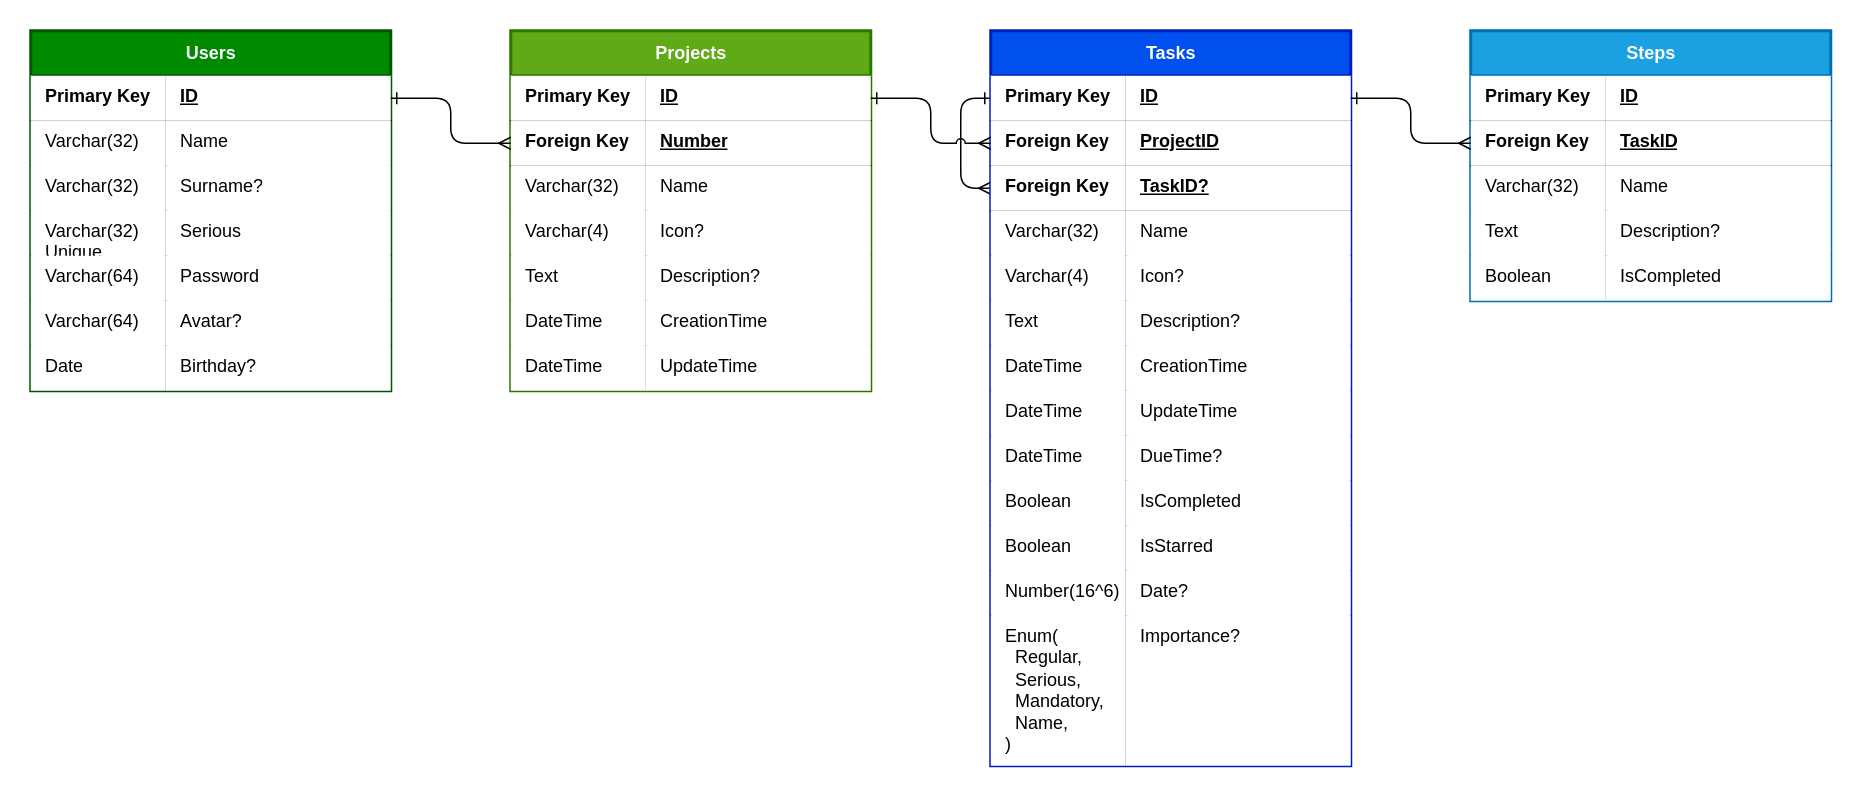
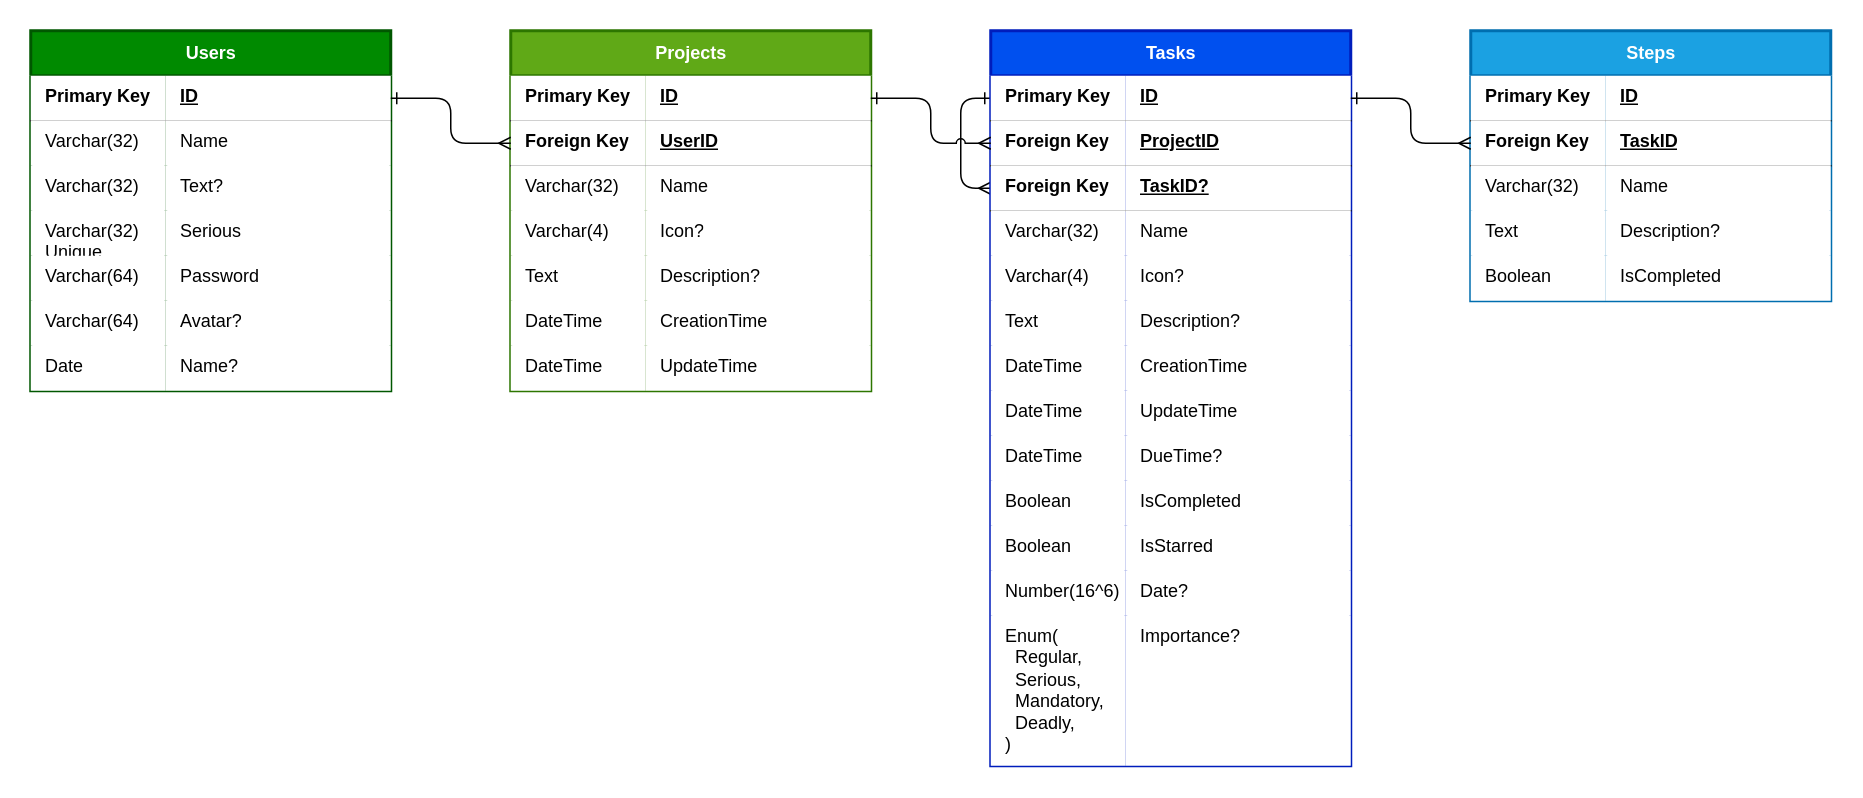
(691, 142) -> (691, 142)
(221, 187) -> (206, 187)
(224, 367) -> (206, 367)
(1054, 691) -> (1054, 691)
